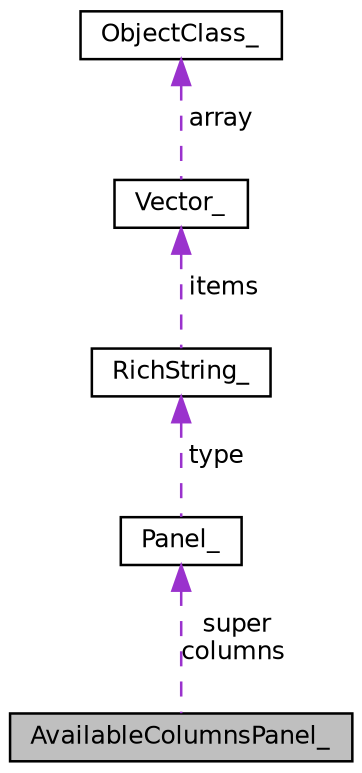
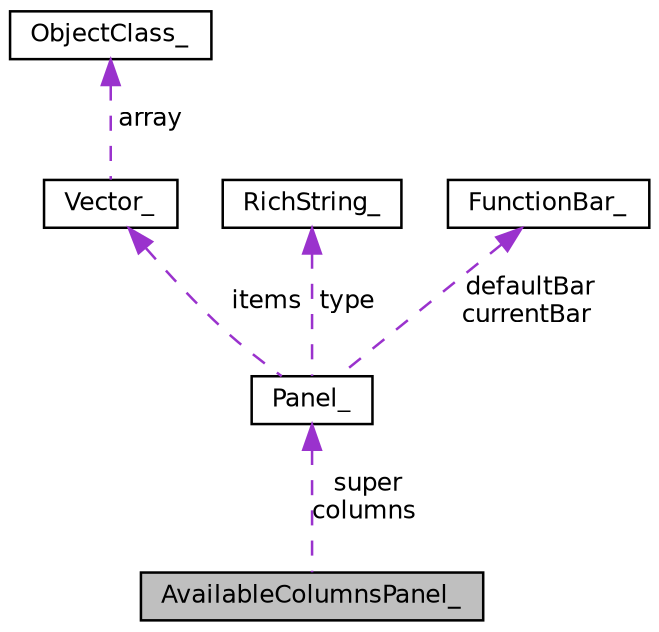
none -> (549, 204)
(181, 301) -> (210, 316)
